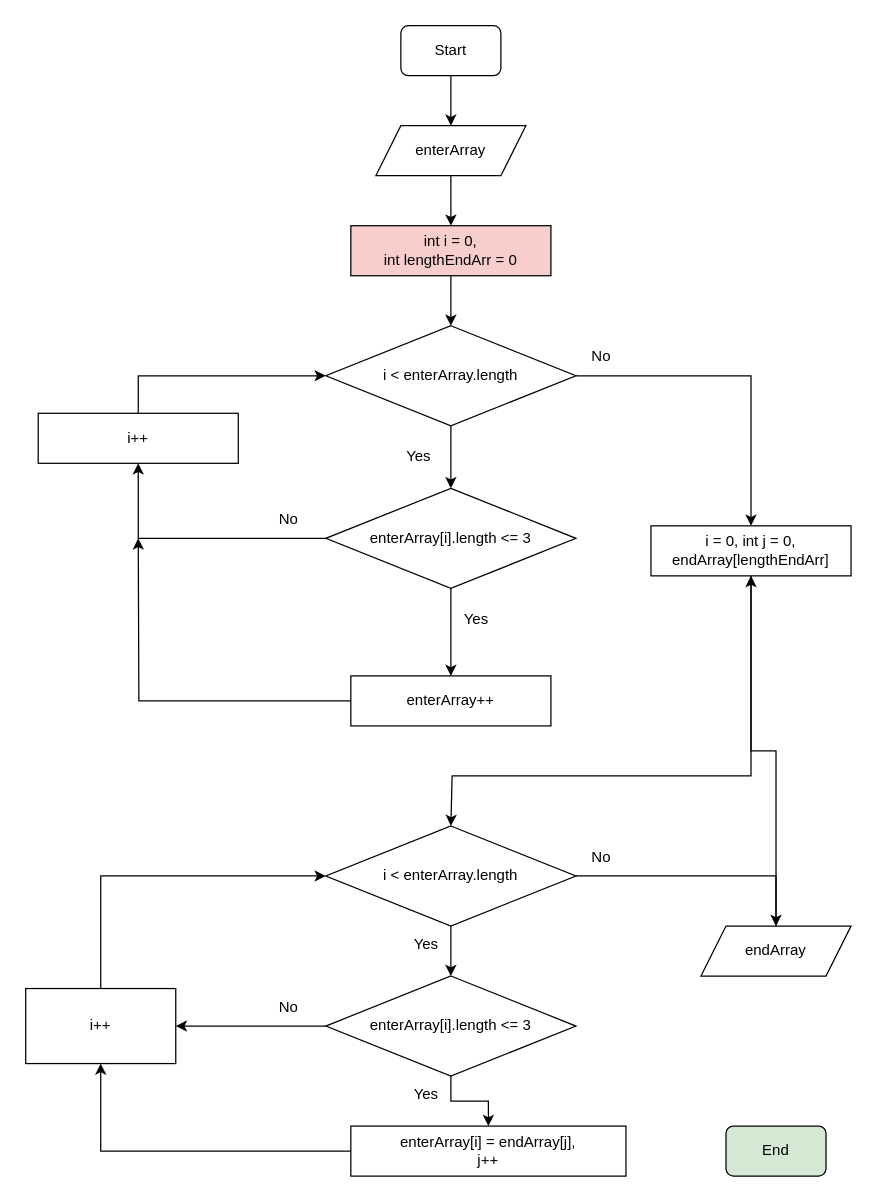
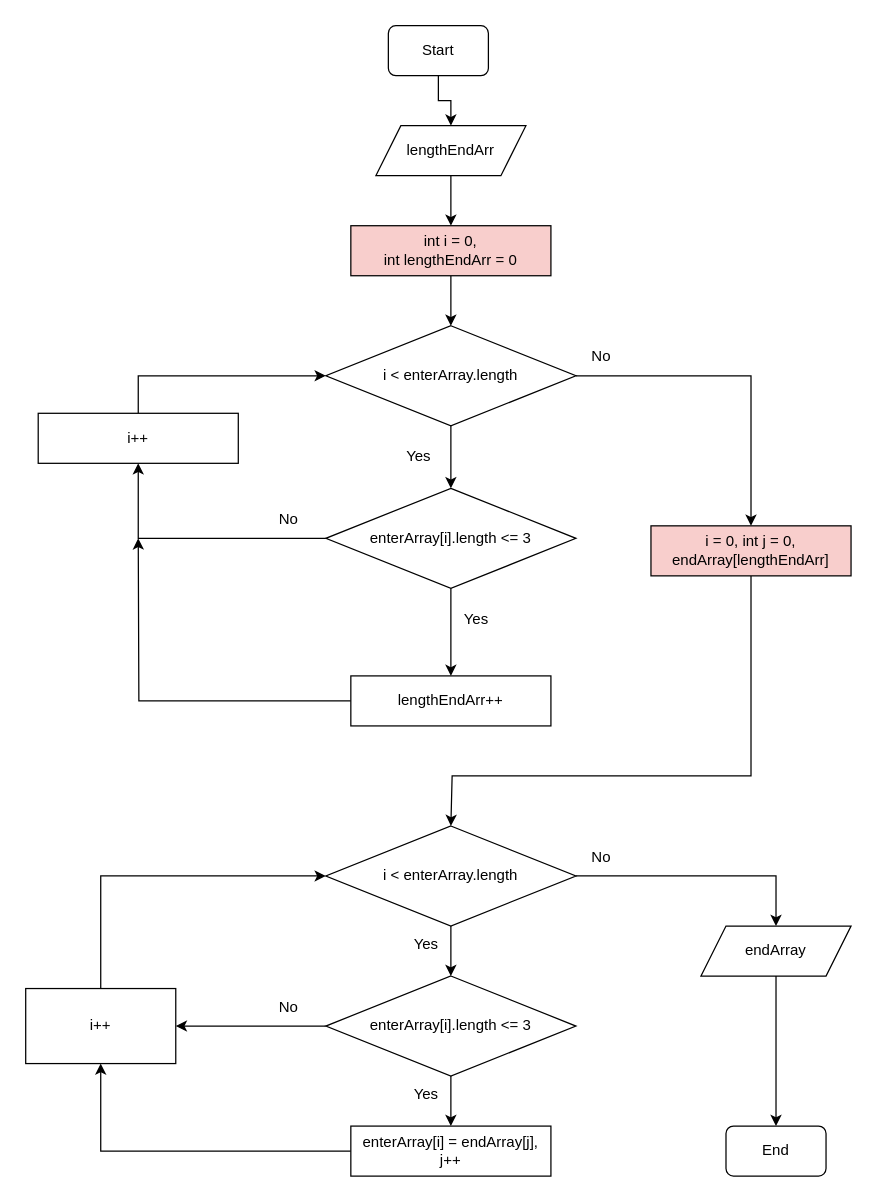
(451, 51) -> (438, 51)
(451, 151) -> (451, 151)
(751, 551) -> (751, 551)
(451, 701) -> (451, 701)
(776, 801) -> (776, 1047)
(488, 1151) -> (451, 1151)
(776, 1151) -> (776, 1151)
